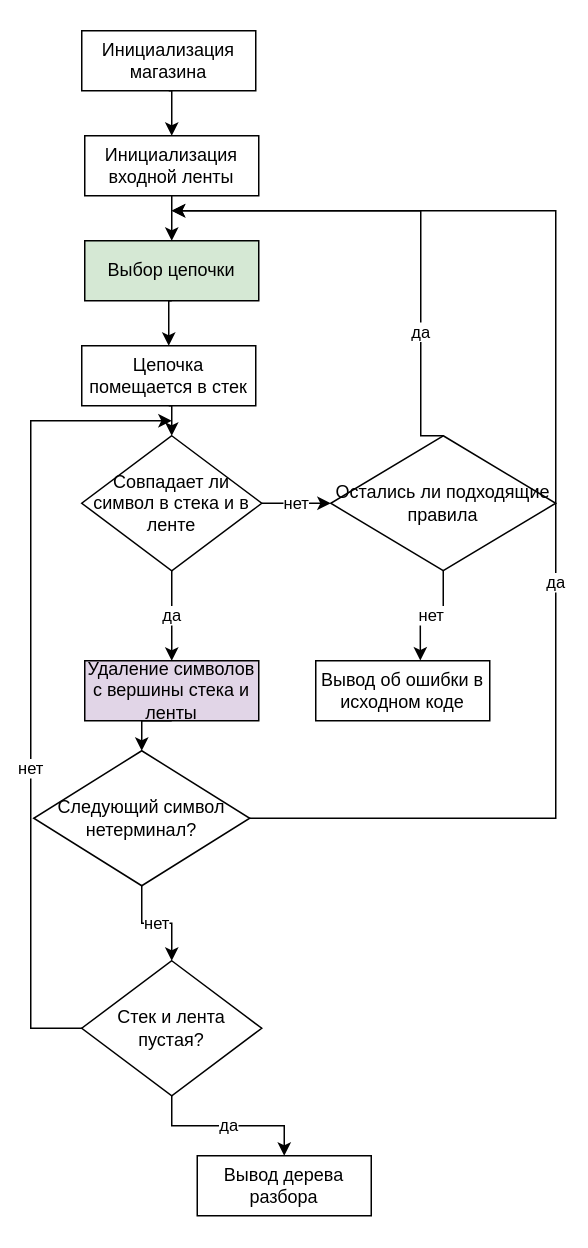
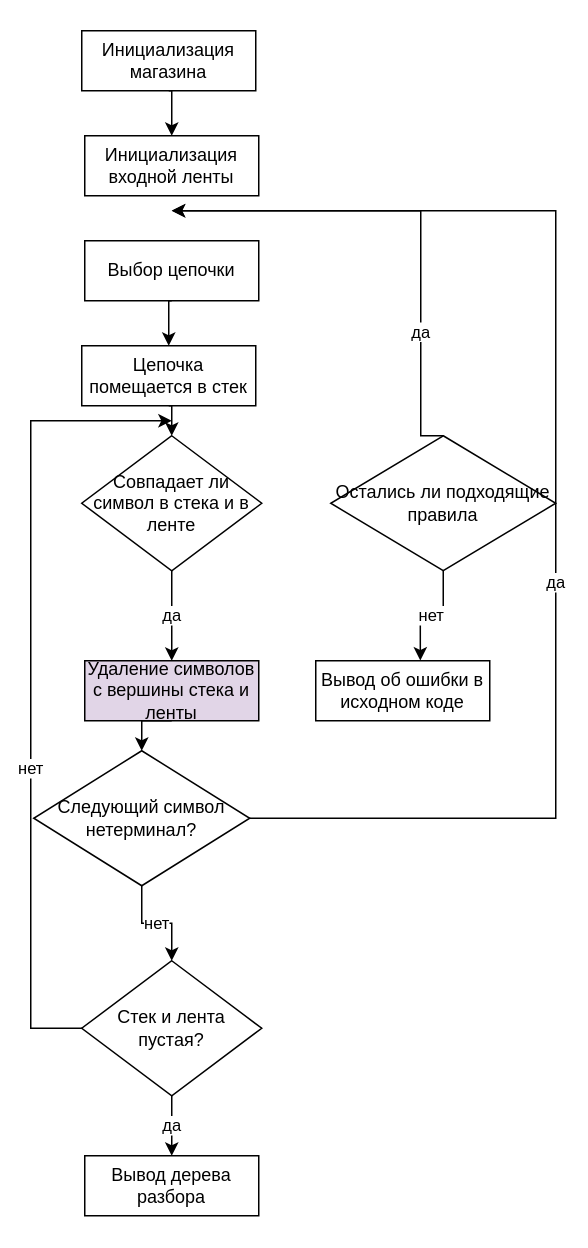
(172, 213) -> none
(172, 271) -> (172, 271)
(291, 503) -> none
(284, 1186) -> (172, 1186)
